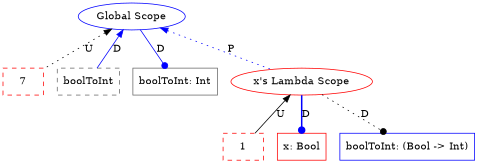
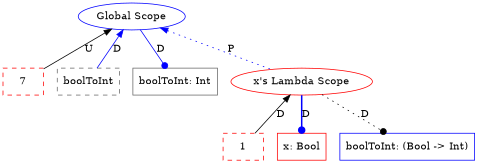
(74, 51) -> (74, 51)
(281, 114) -> (281, 114)
